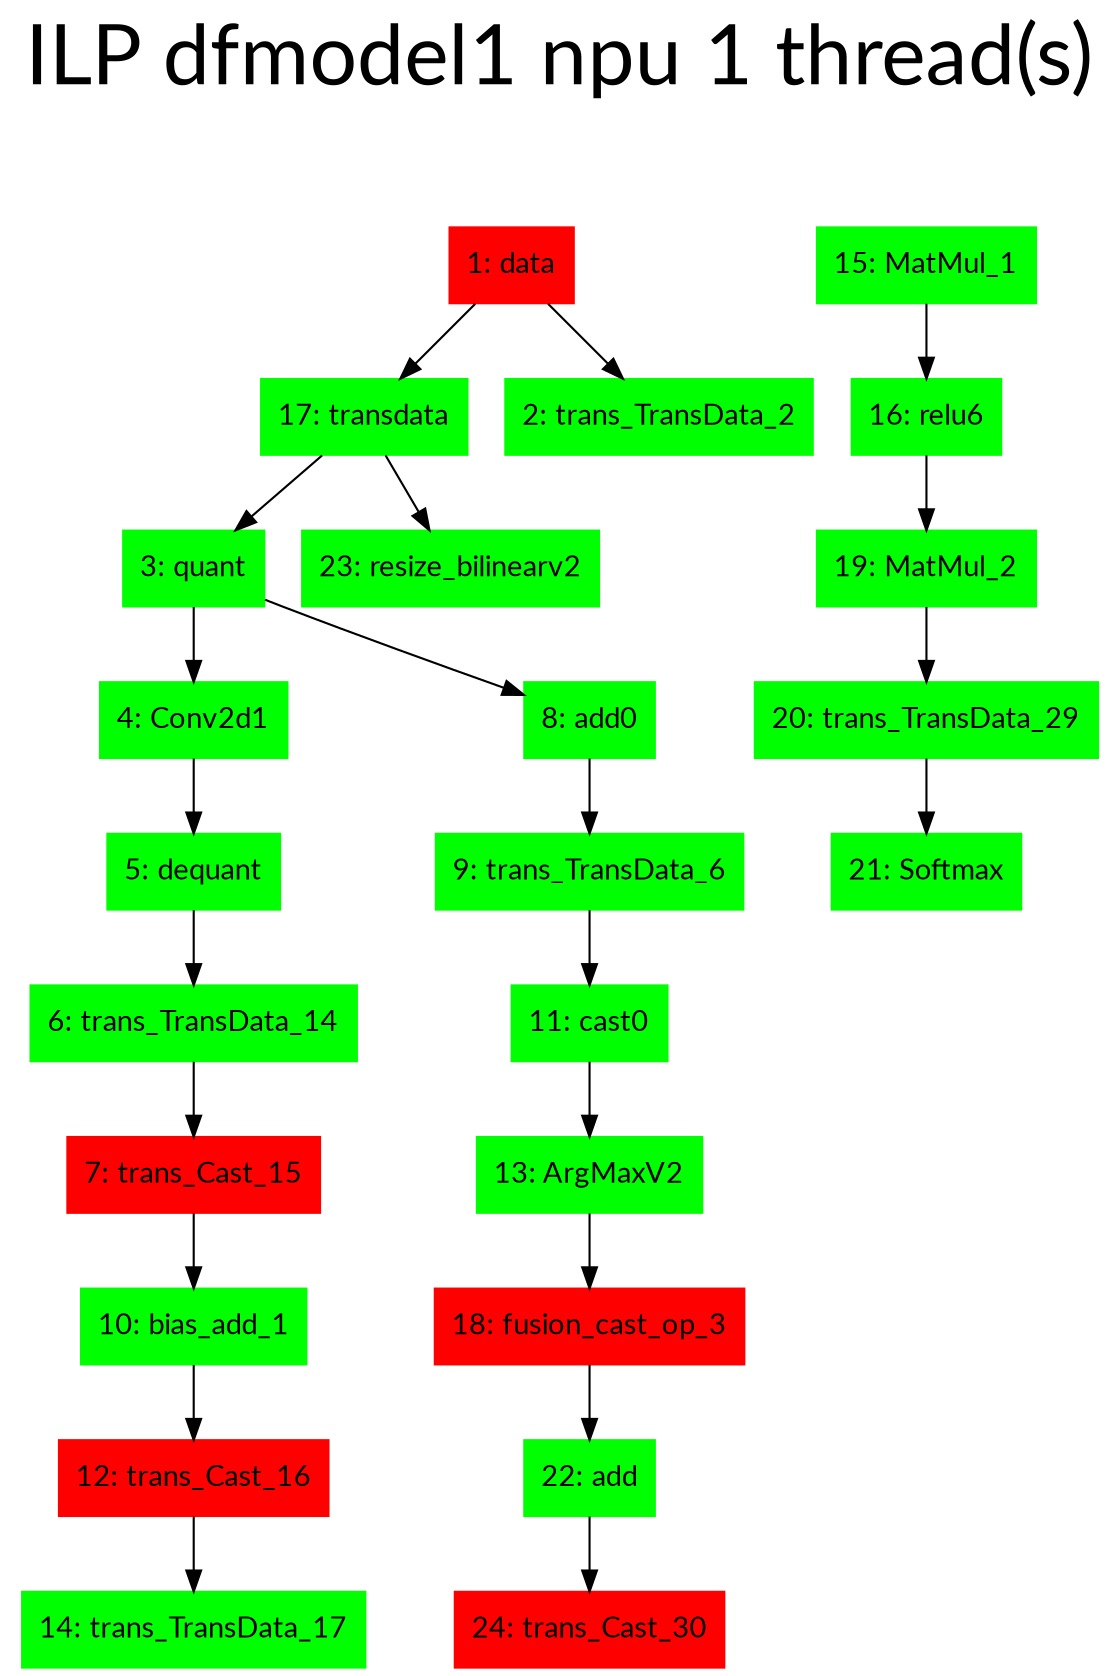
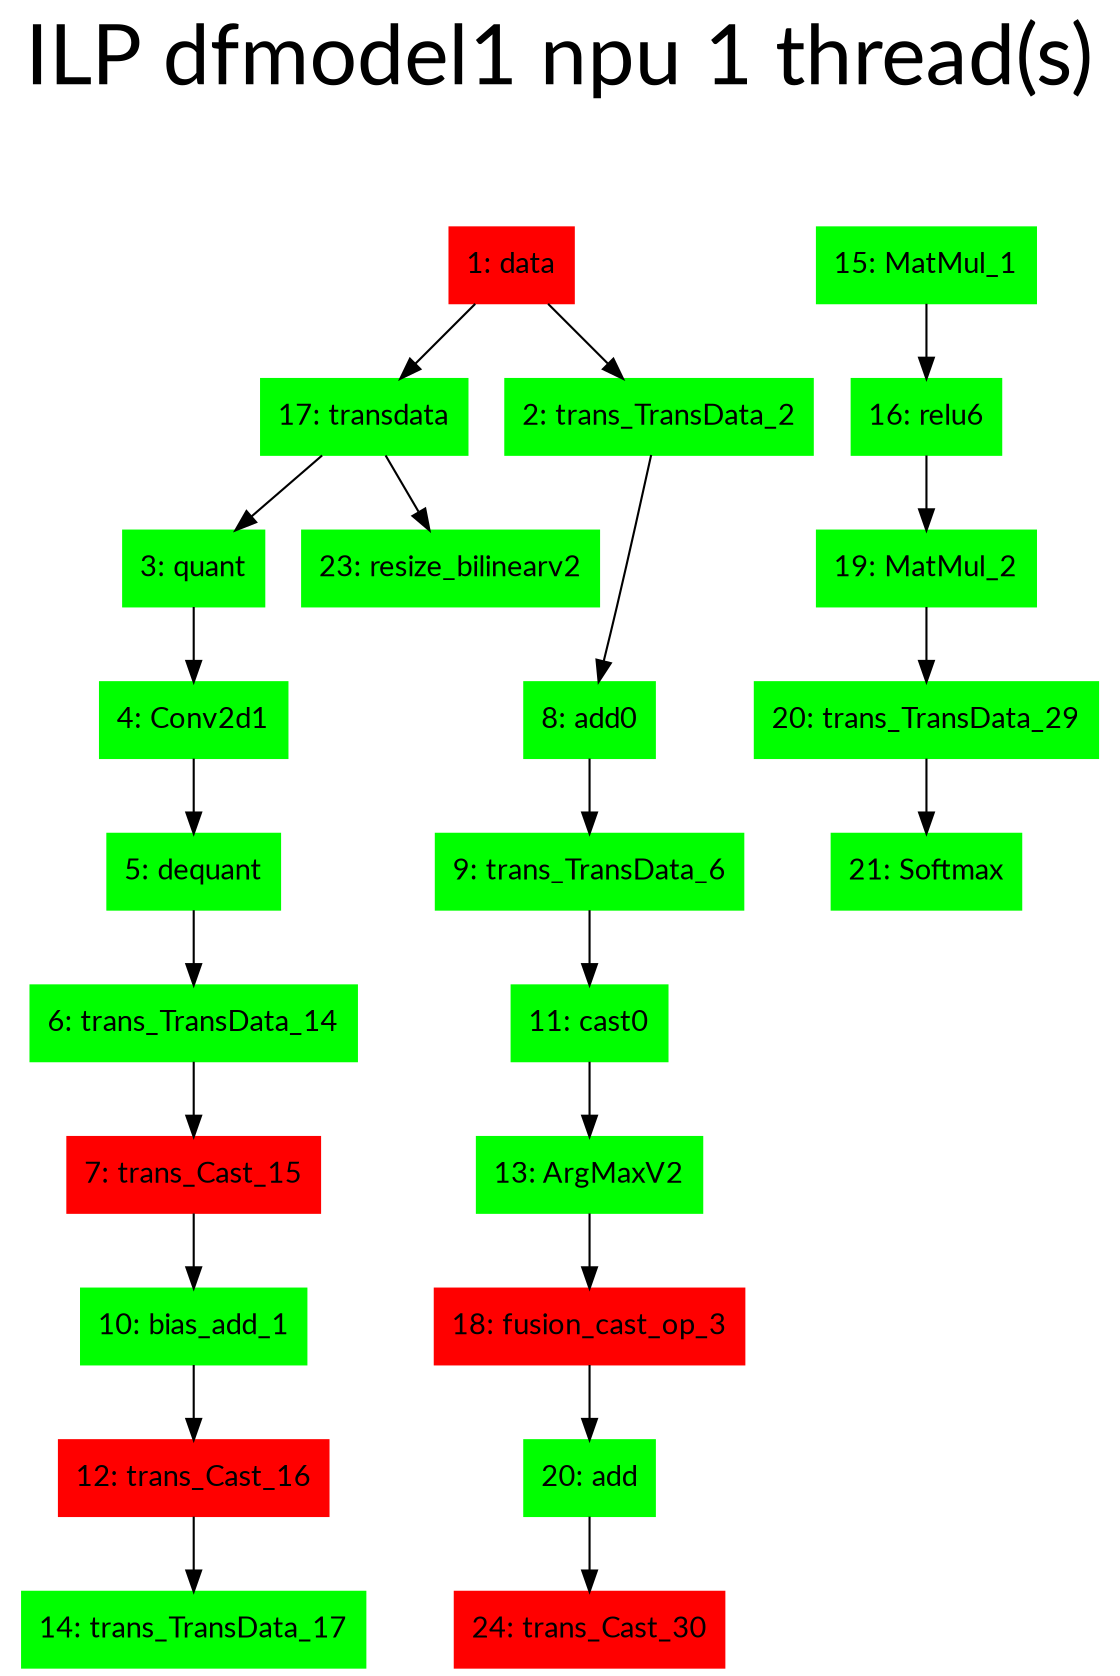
(384, 645) -> (628, 558)
(590, 1478) -> (590, 1478)
